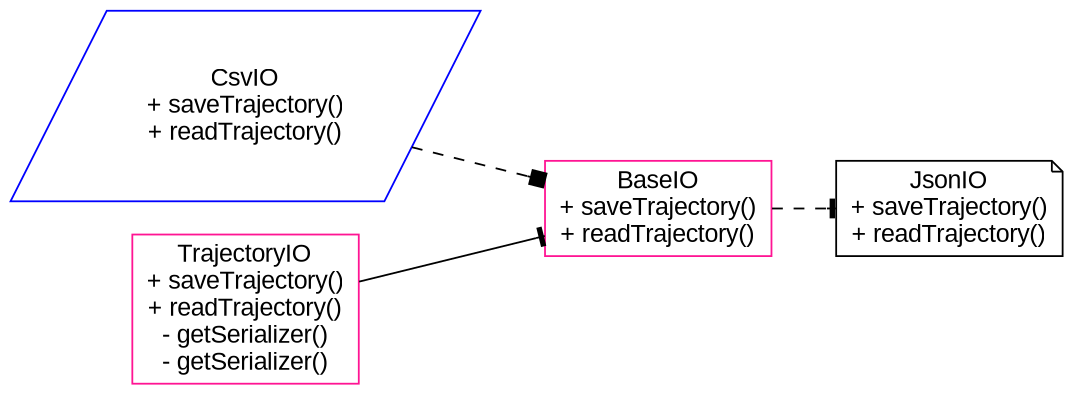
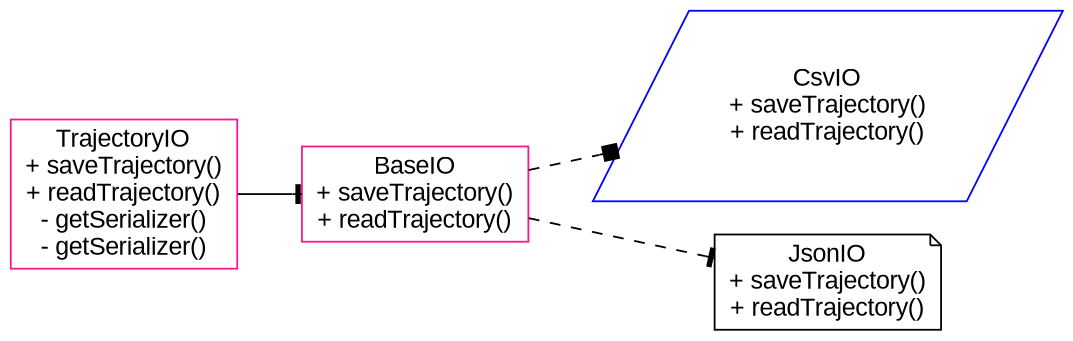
(470, 162) -> (564, 162)
